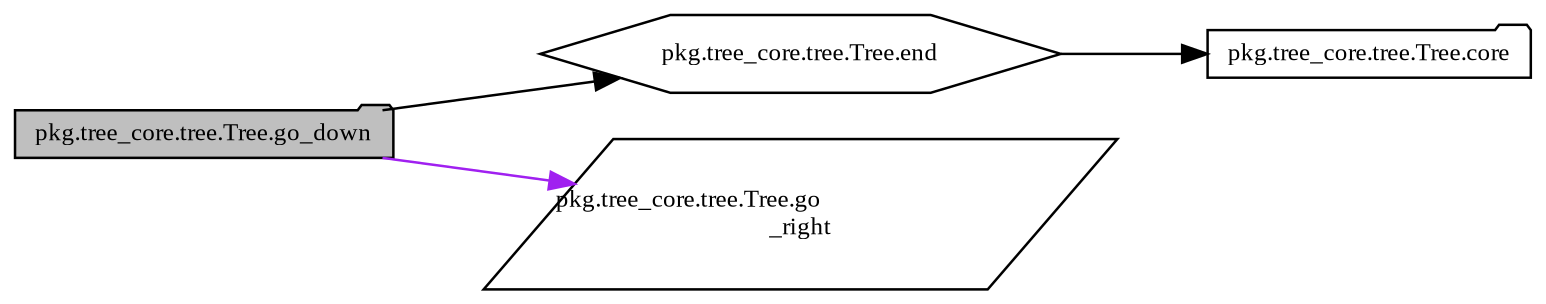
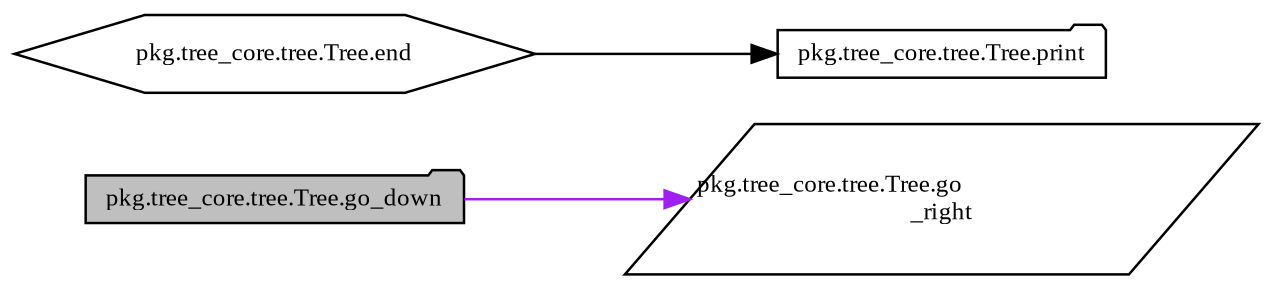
(1369, 54) -> (942, 54)
(489, 96) -> none
